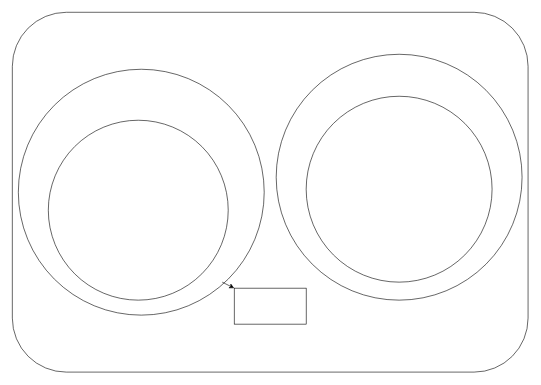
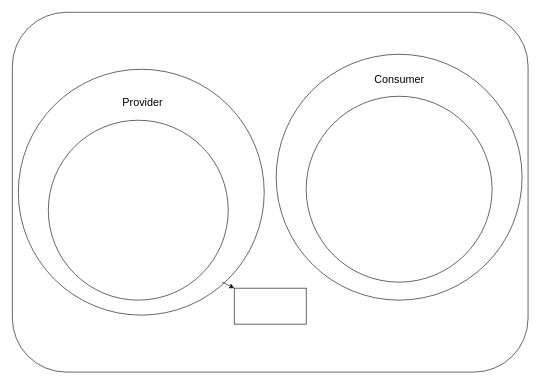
none -> (399, 80)
none -> (144, 102)
